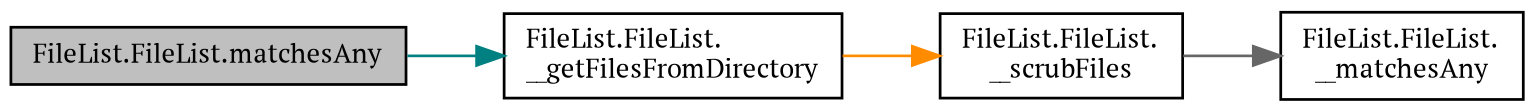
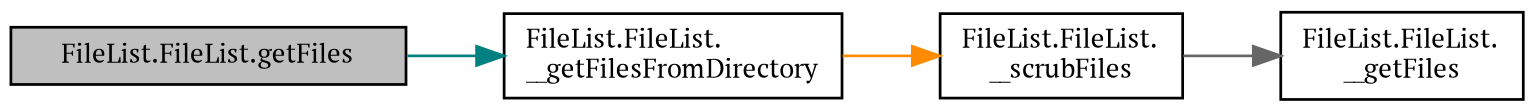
(208, 56) -> (208, 56)
(1402, 56) -> (1402, 56)
